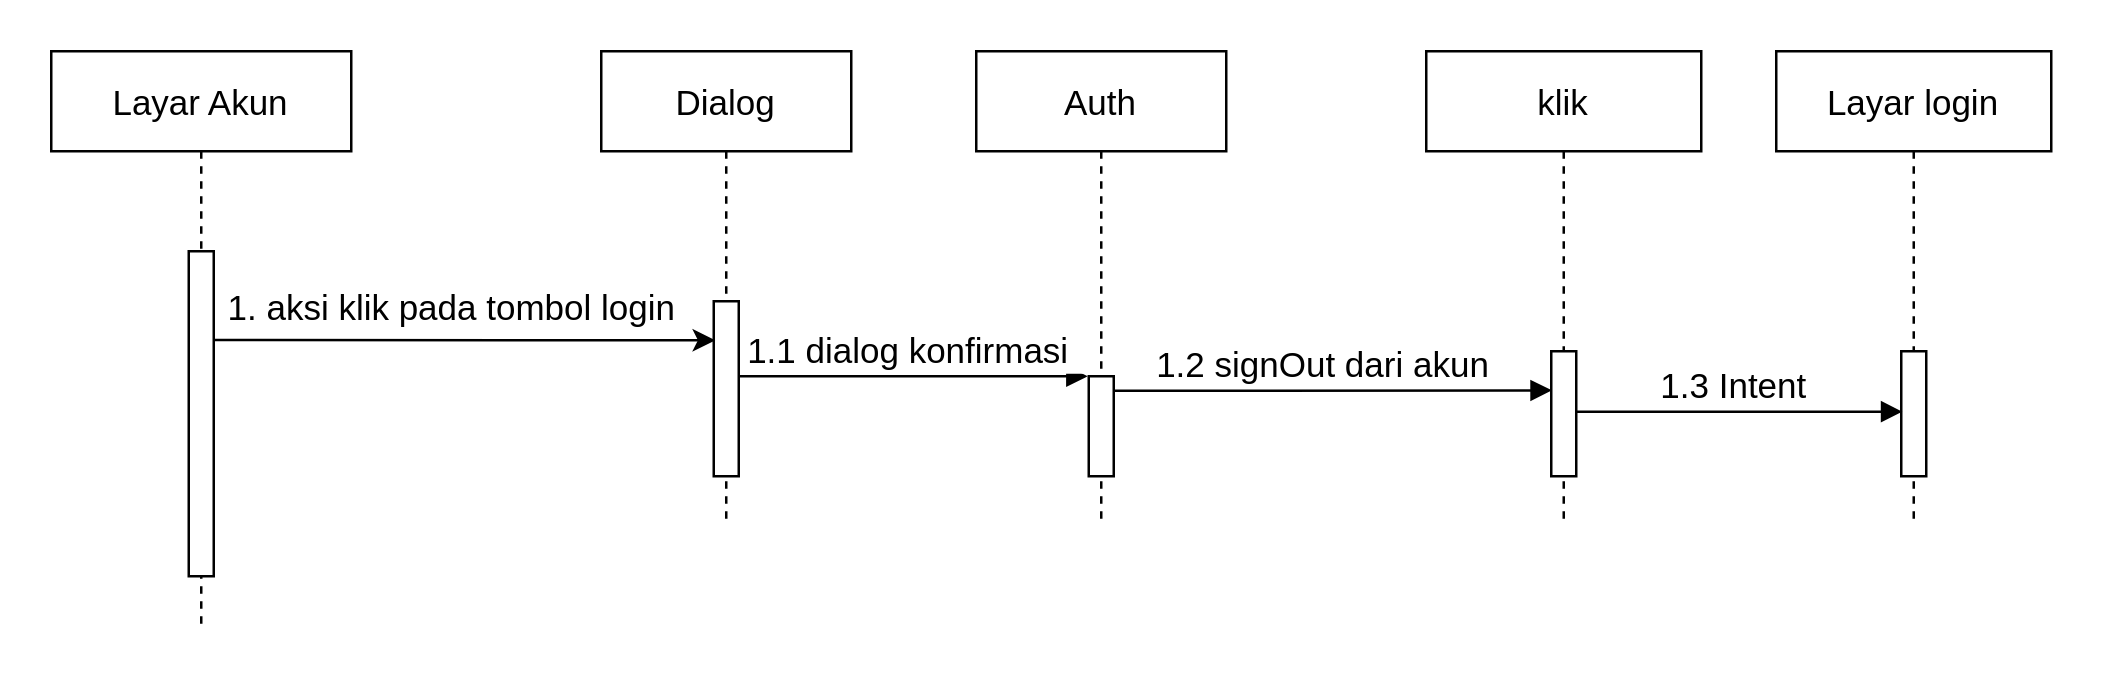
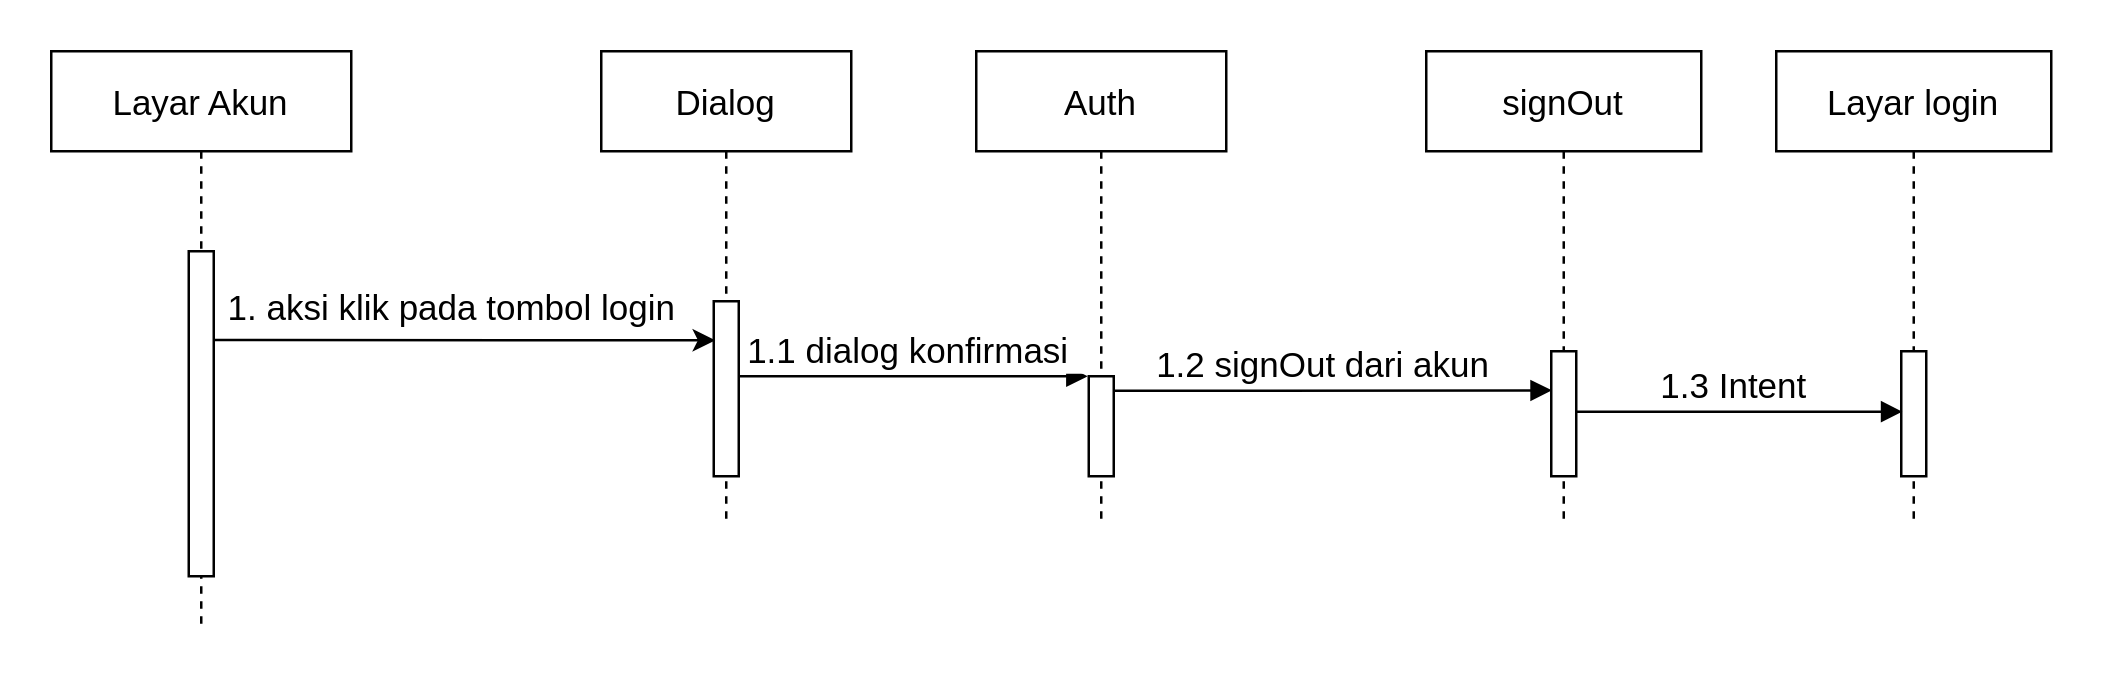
(1563, 103) -> (1563, 103)
